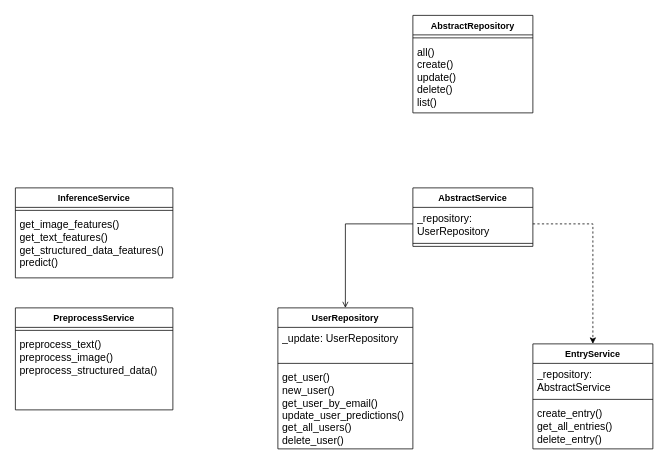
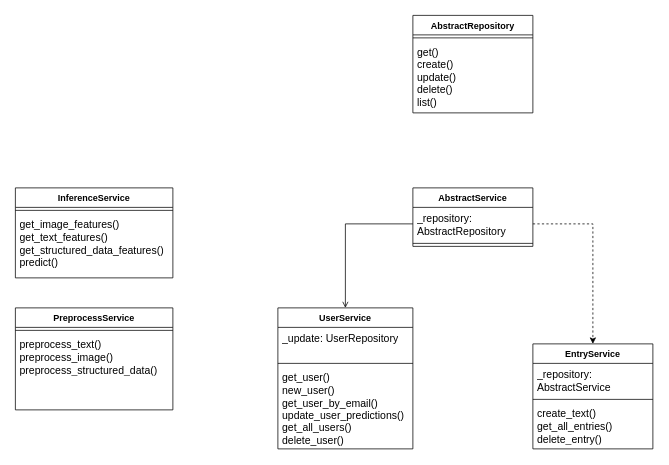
(438, 73) -> (438, 73)
(474, 223) -> (474, 223)
(345, 319) -> (345, 319)
(577, 424) -> (577, 424)
